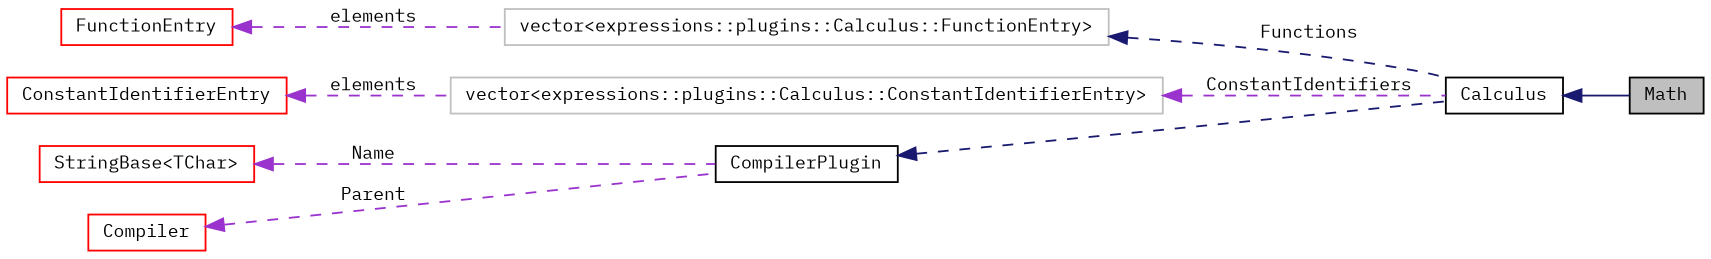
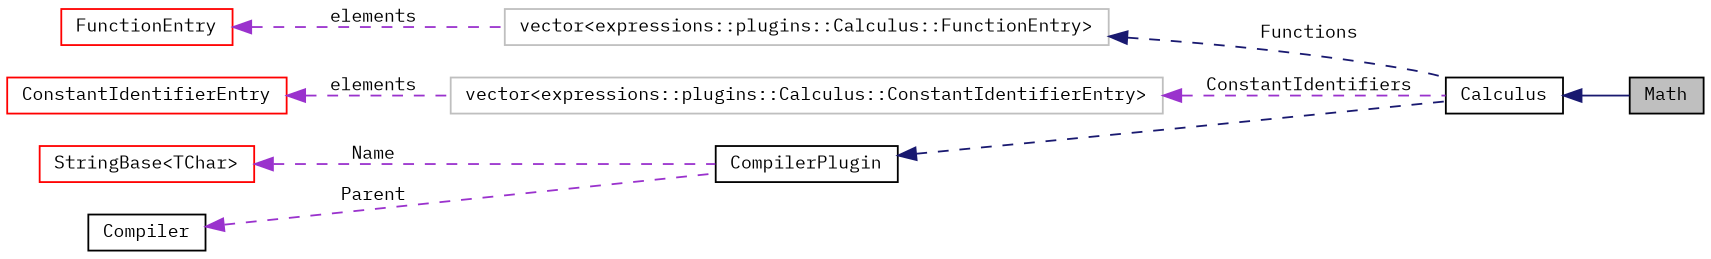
(147, 233) -> (147, 233)
